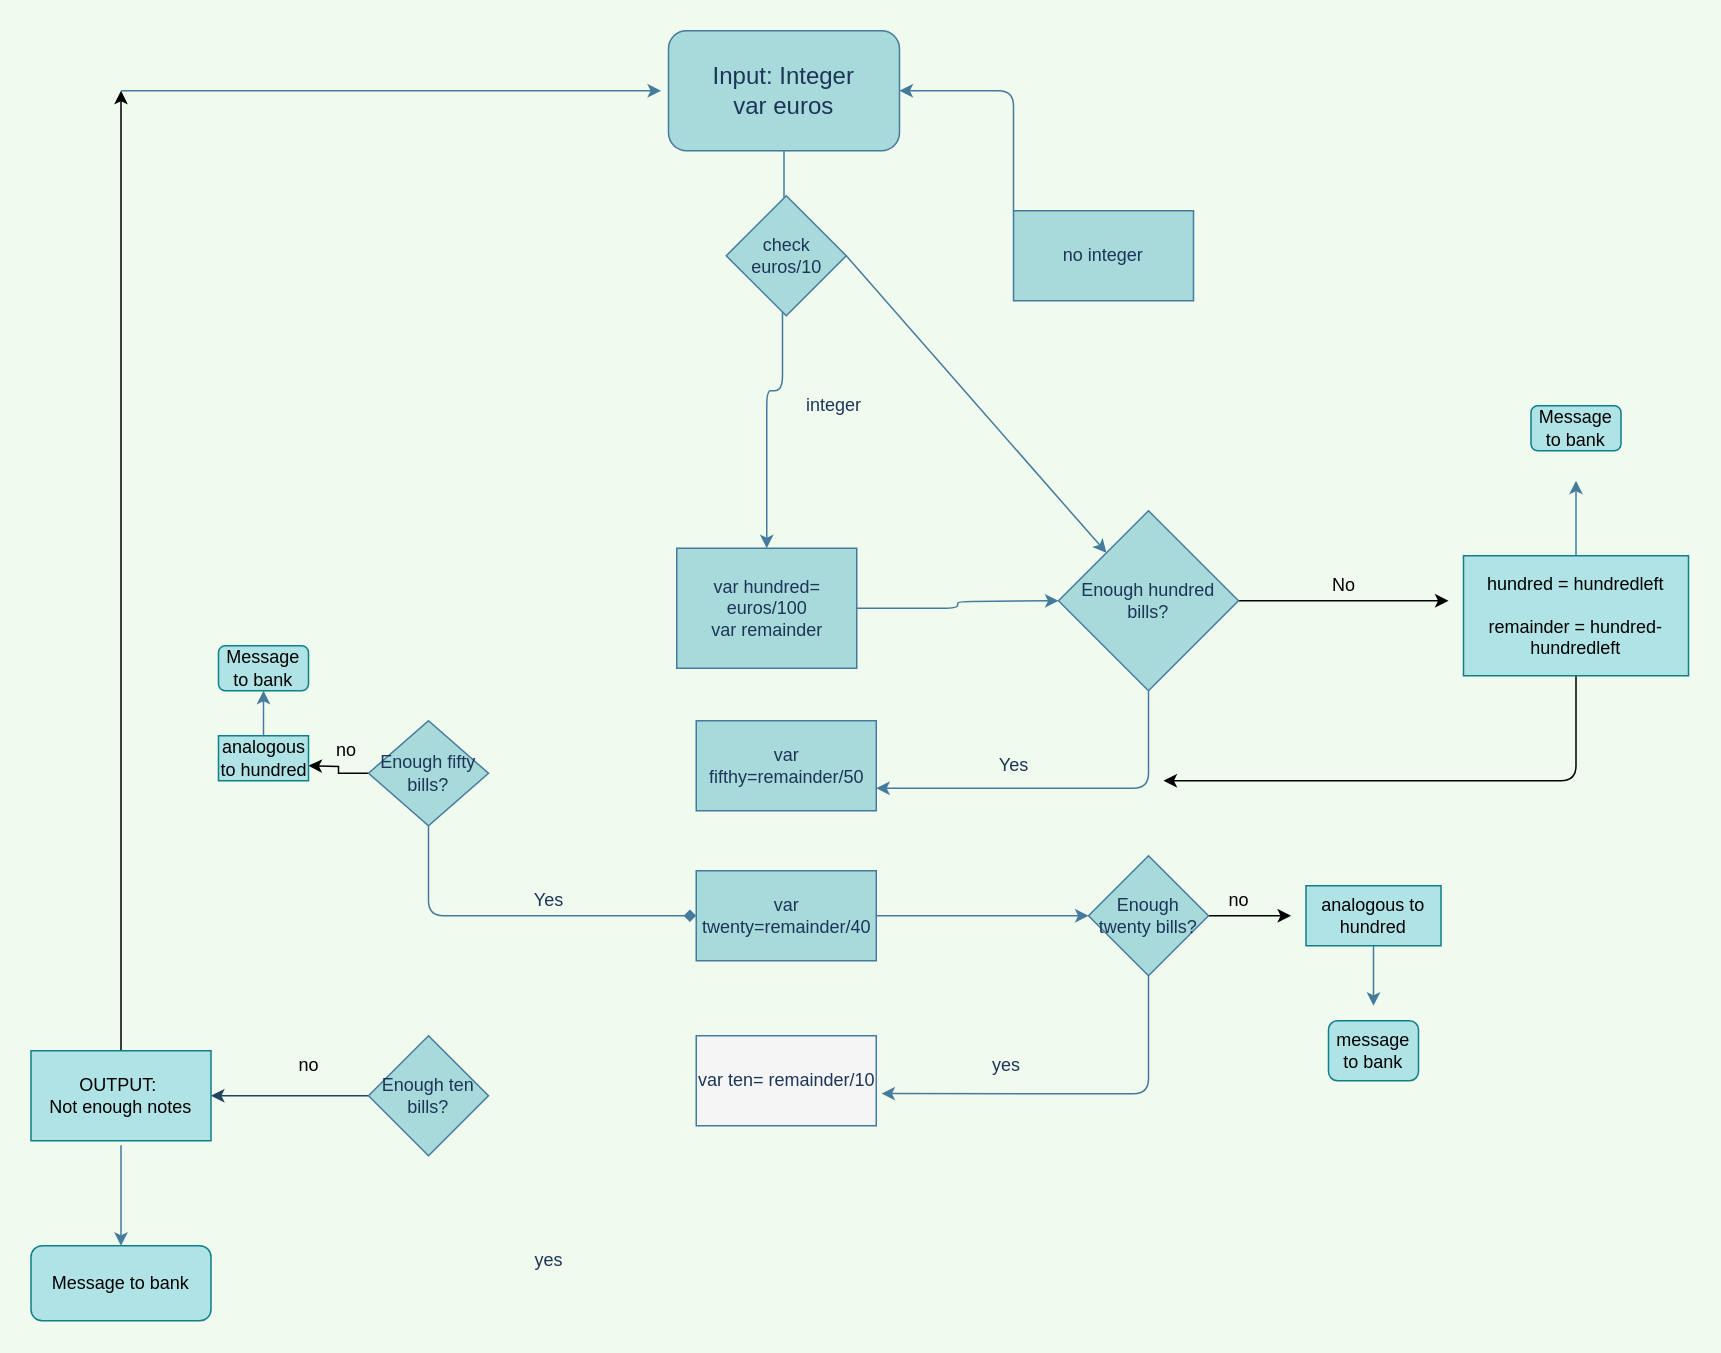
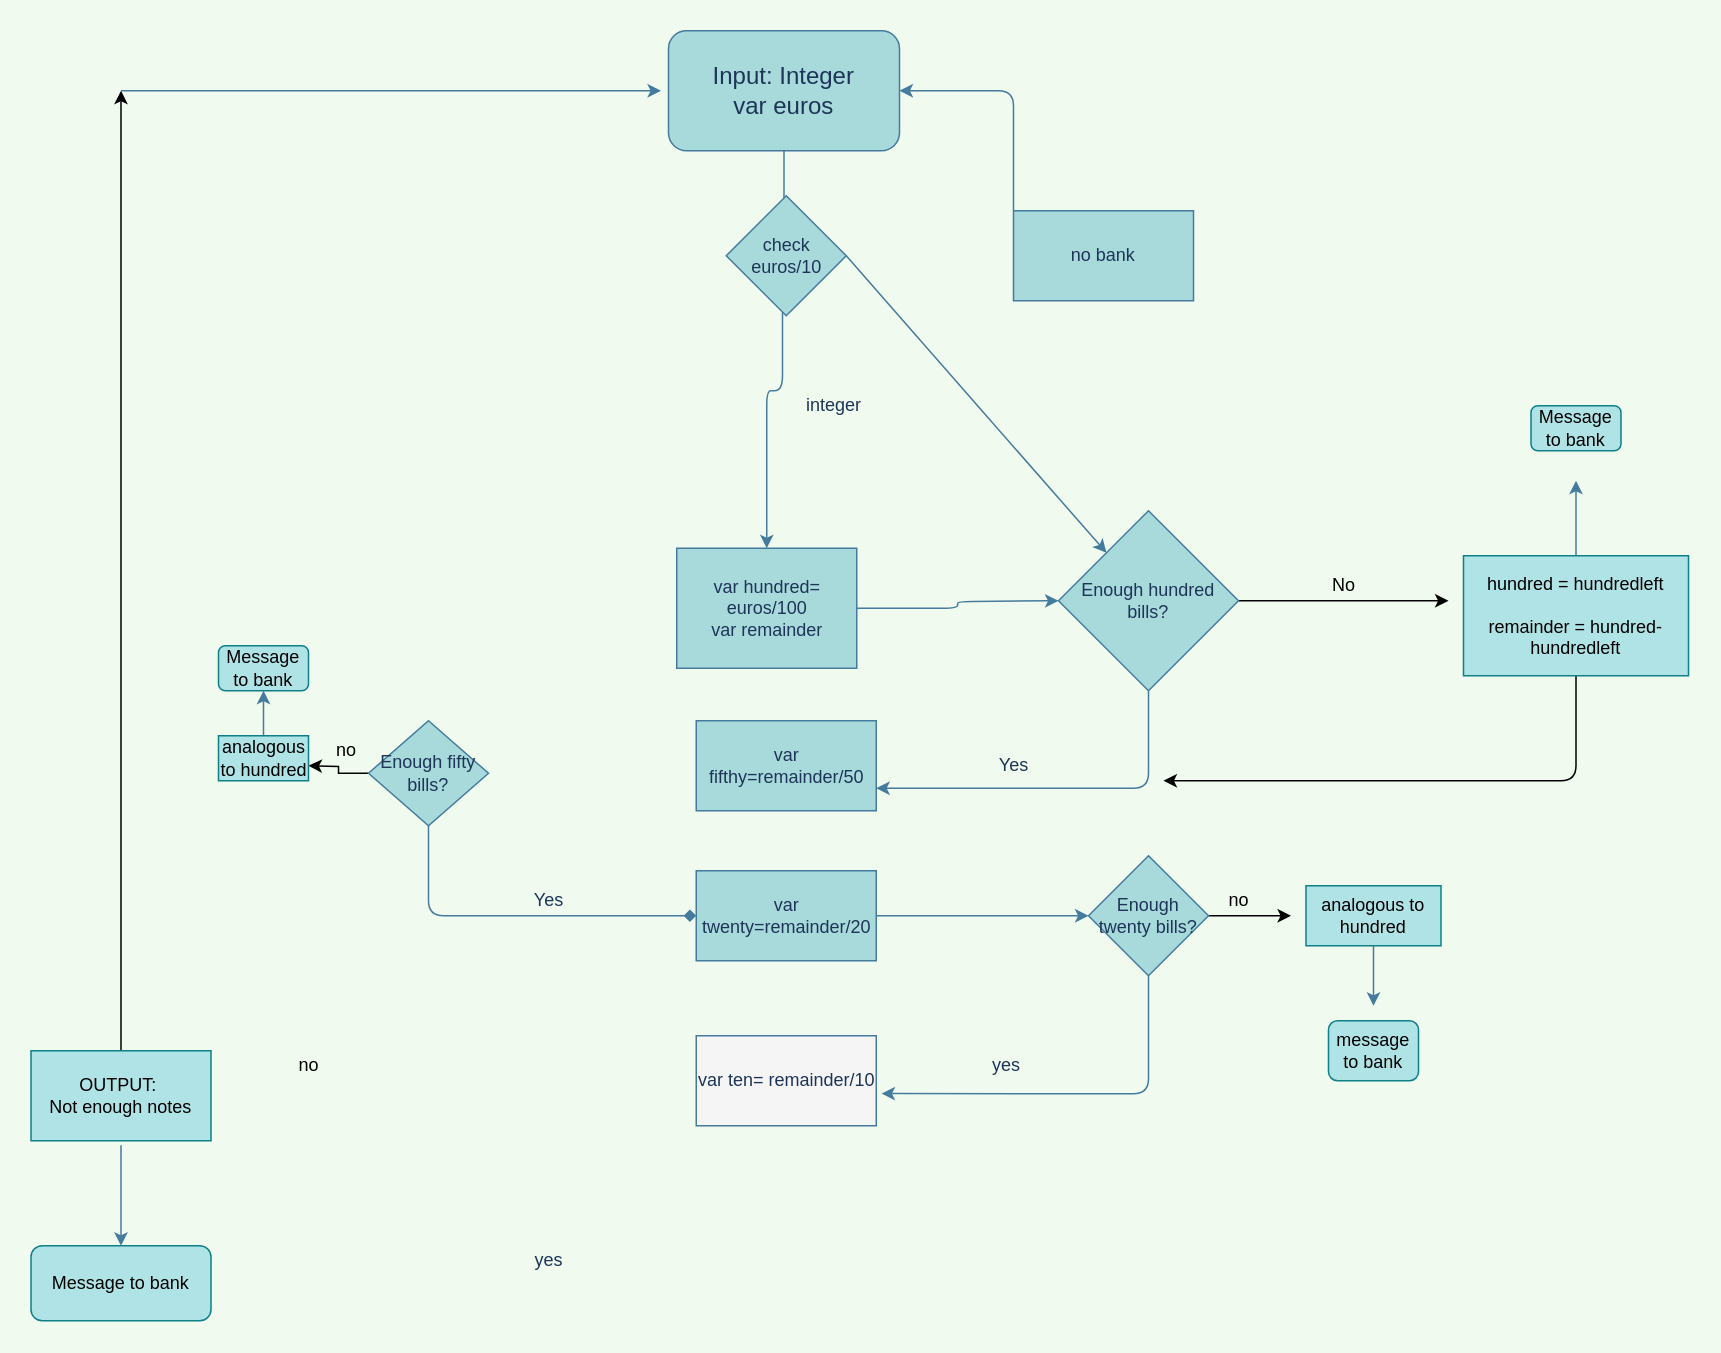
(1103, 256) -> (1103, 256)
(787, 916) -> (787, 916)
(295, 1096) -> none
(428, 1096) -> none
